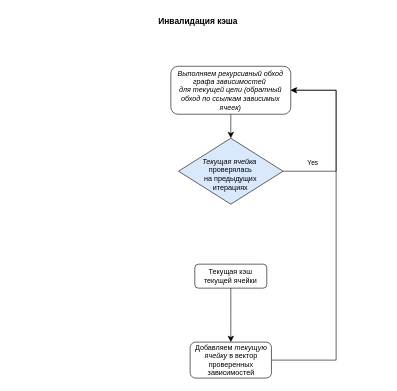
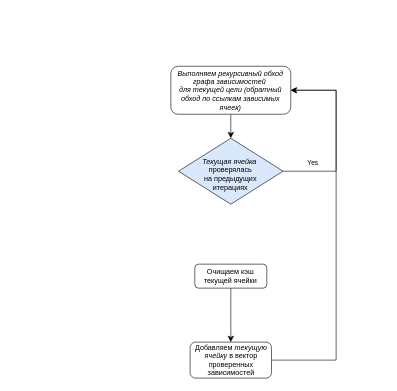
(198, 21) -> none
(231, 276) -> (231, 276)
